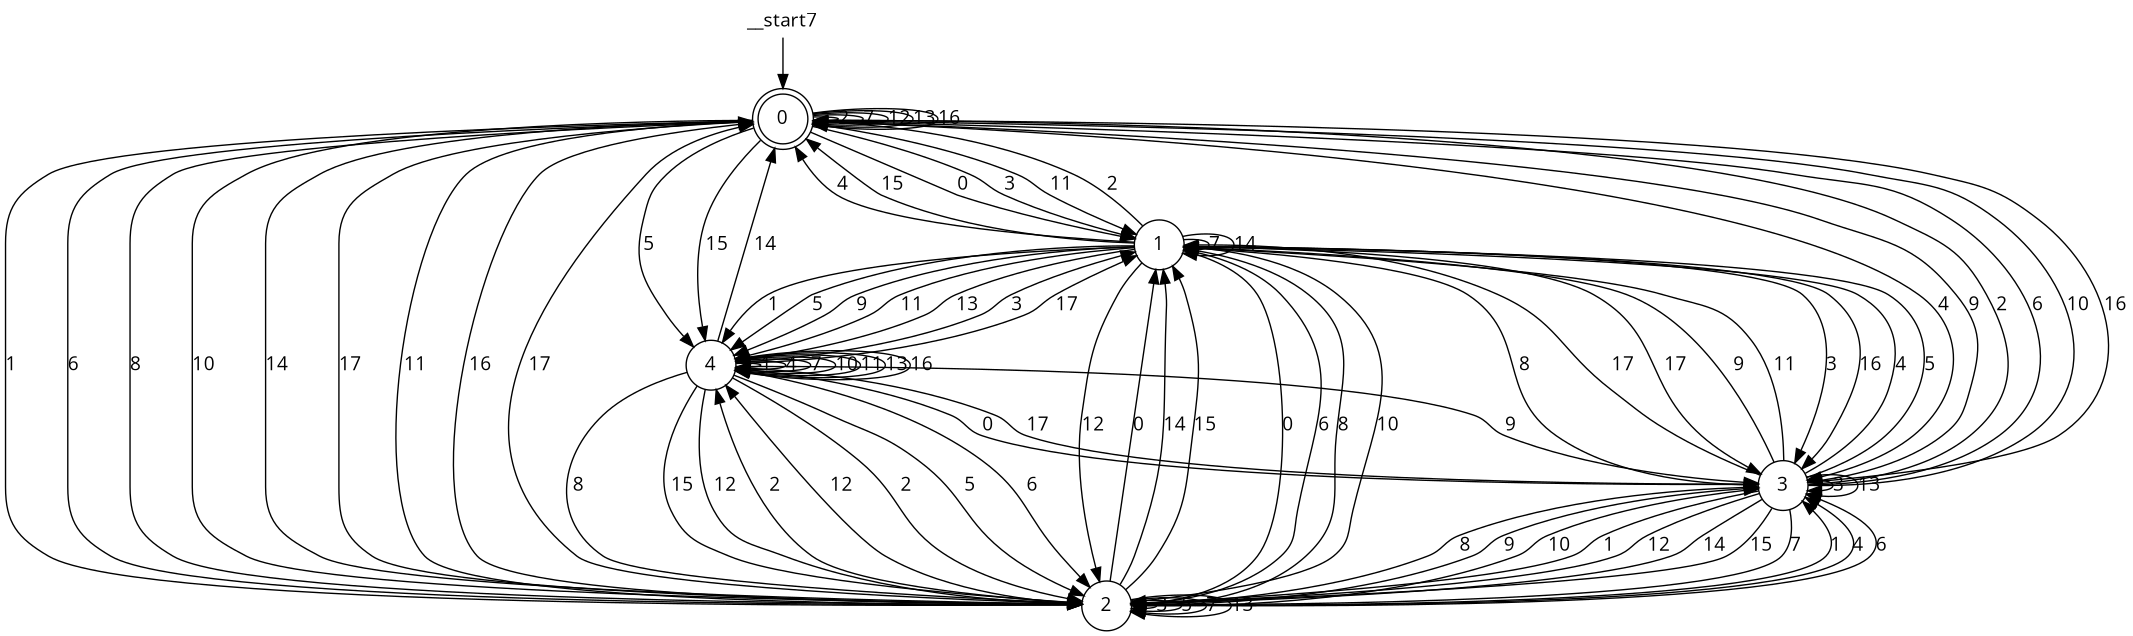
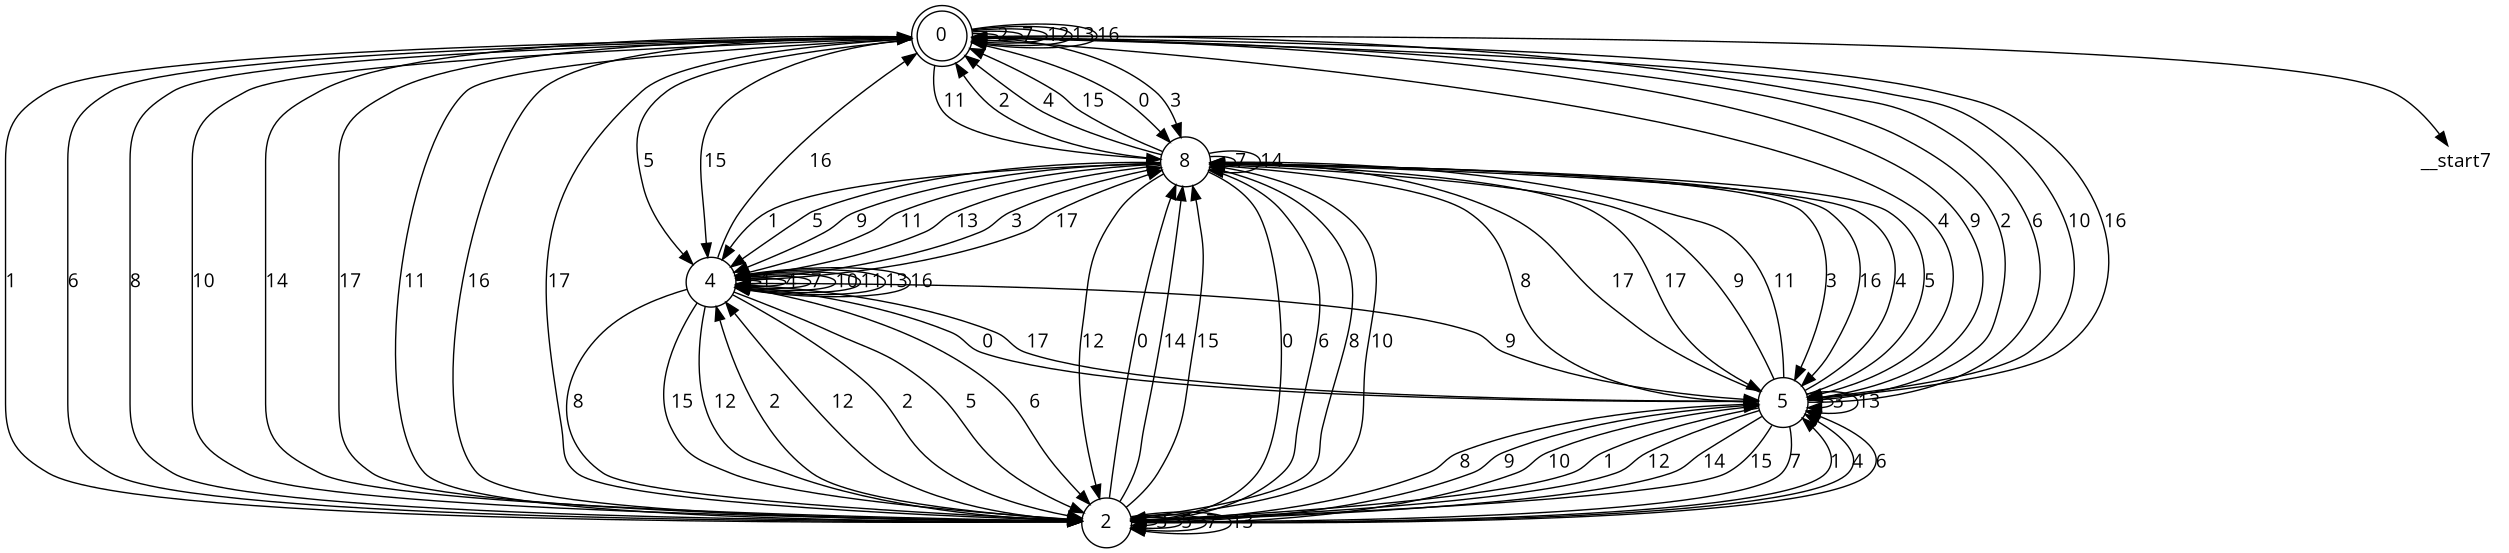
(783, 56) -> (1716, 42)
(766, 245) -> (821, 162)
(1159, 245) -> (1186, 162)
(1783, 486) -> (1783, 403)
